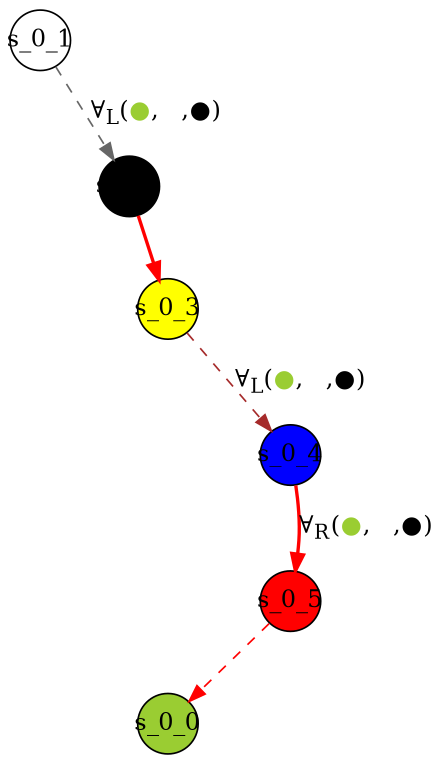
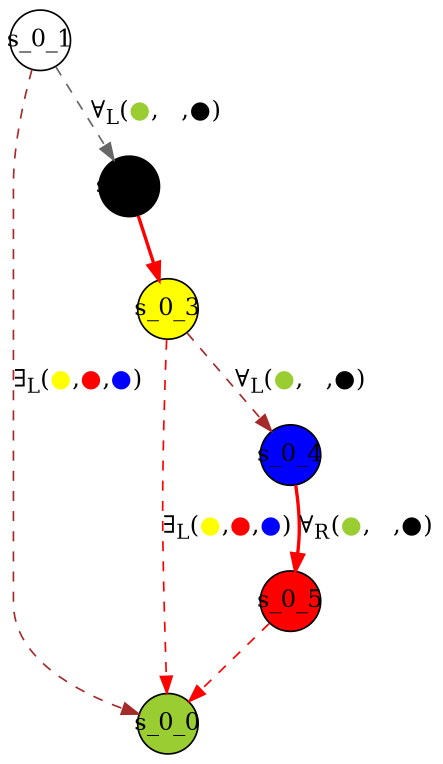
none -> (13, 416)
none -> (163, 508)
